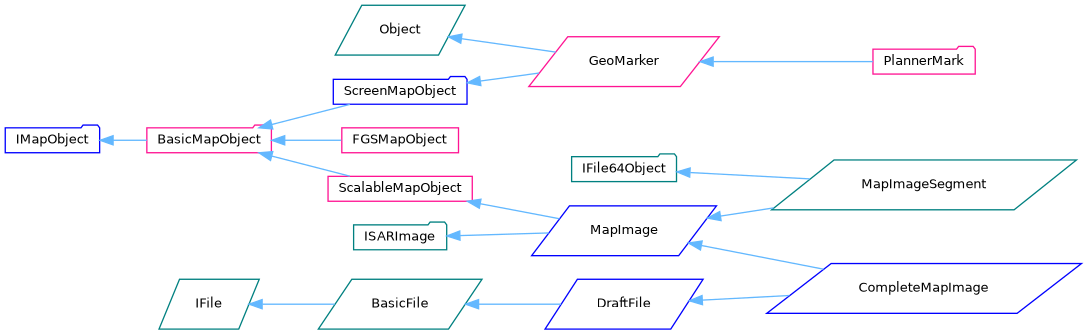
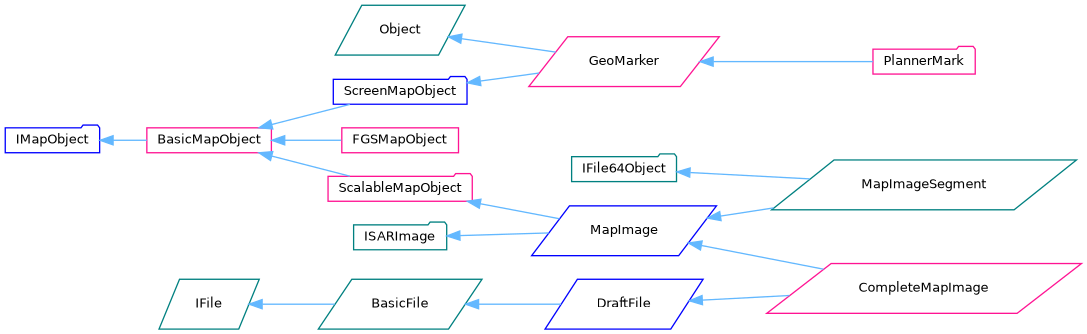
(209, 140) -> (209, 140)
(400, 189) -> (400, 189)
(924, 288) -> (924, 288)
